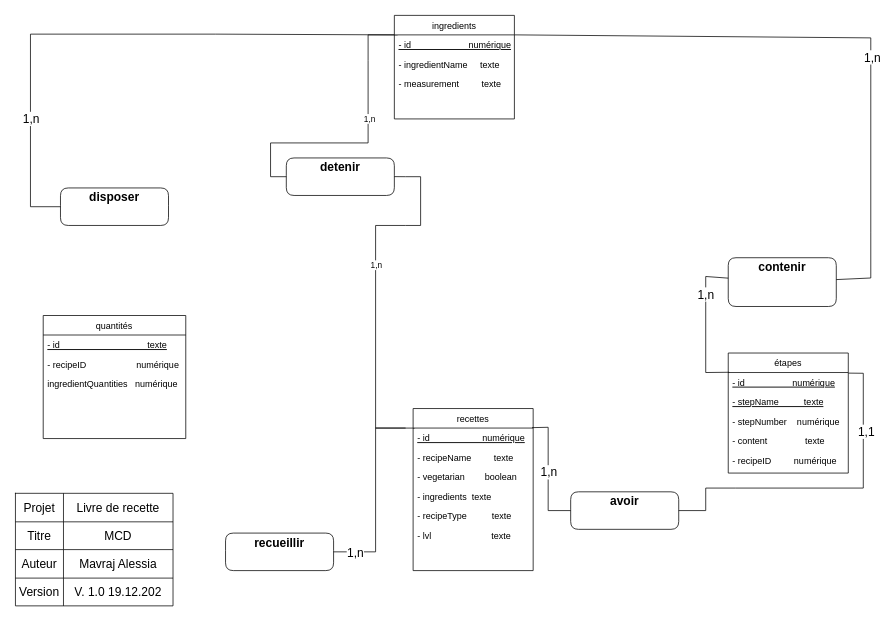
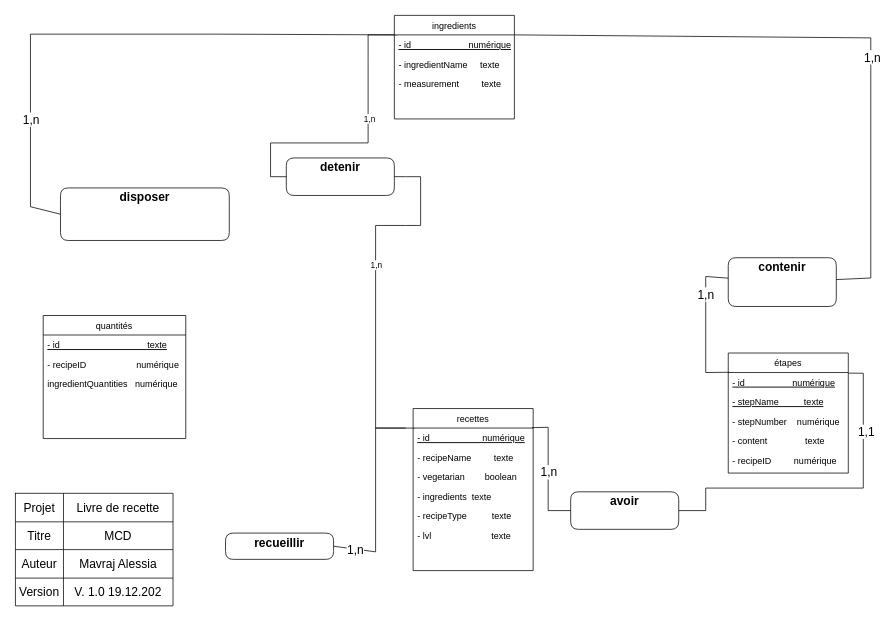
(114, 207) -> (145, 214)
(279, 552) -> (279, 546)
